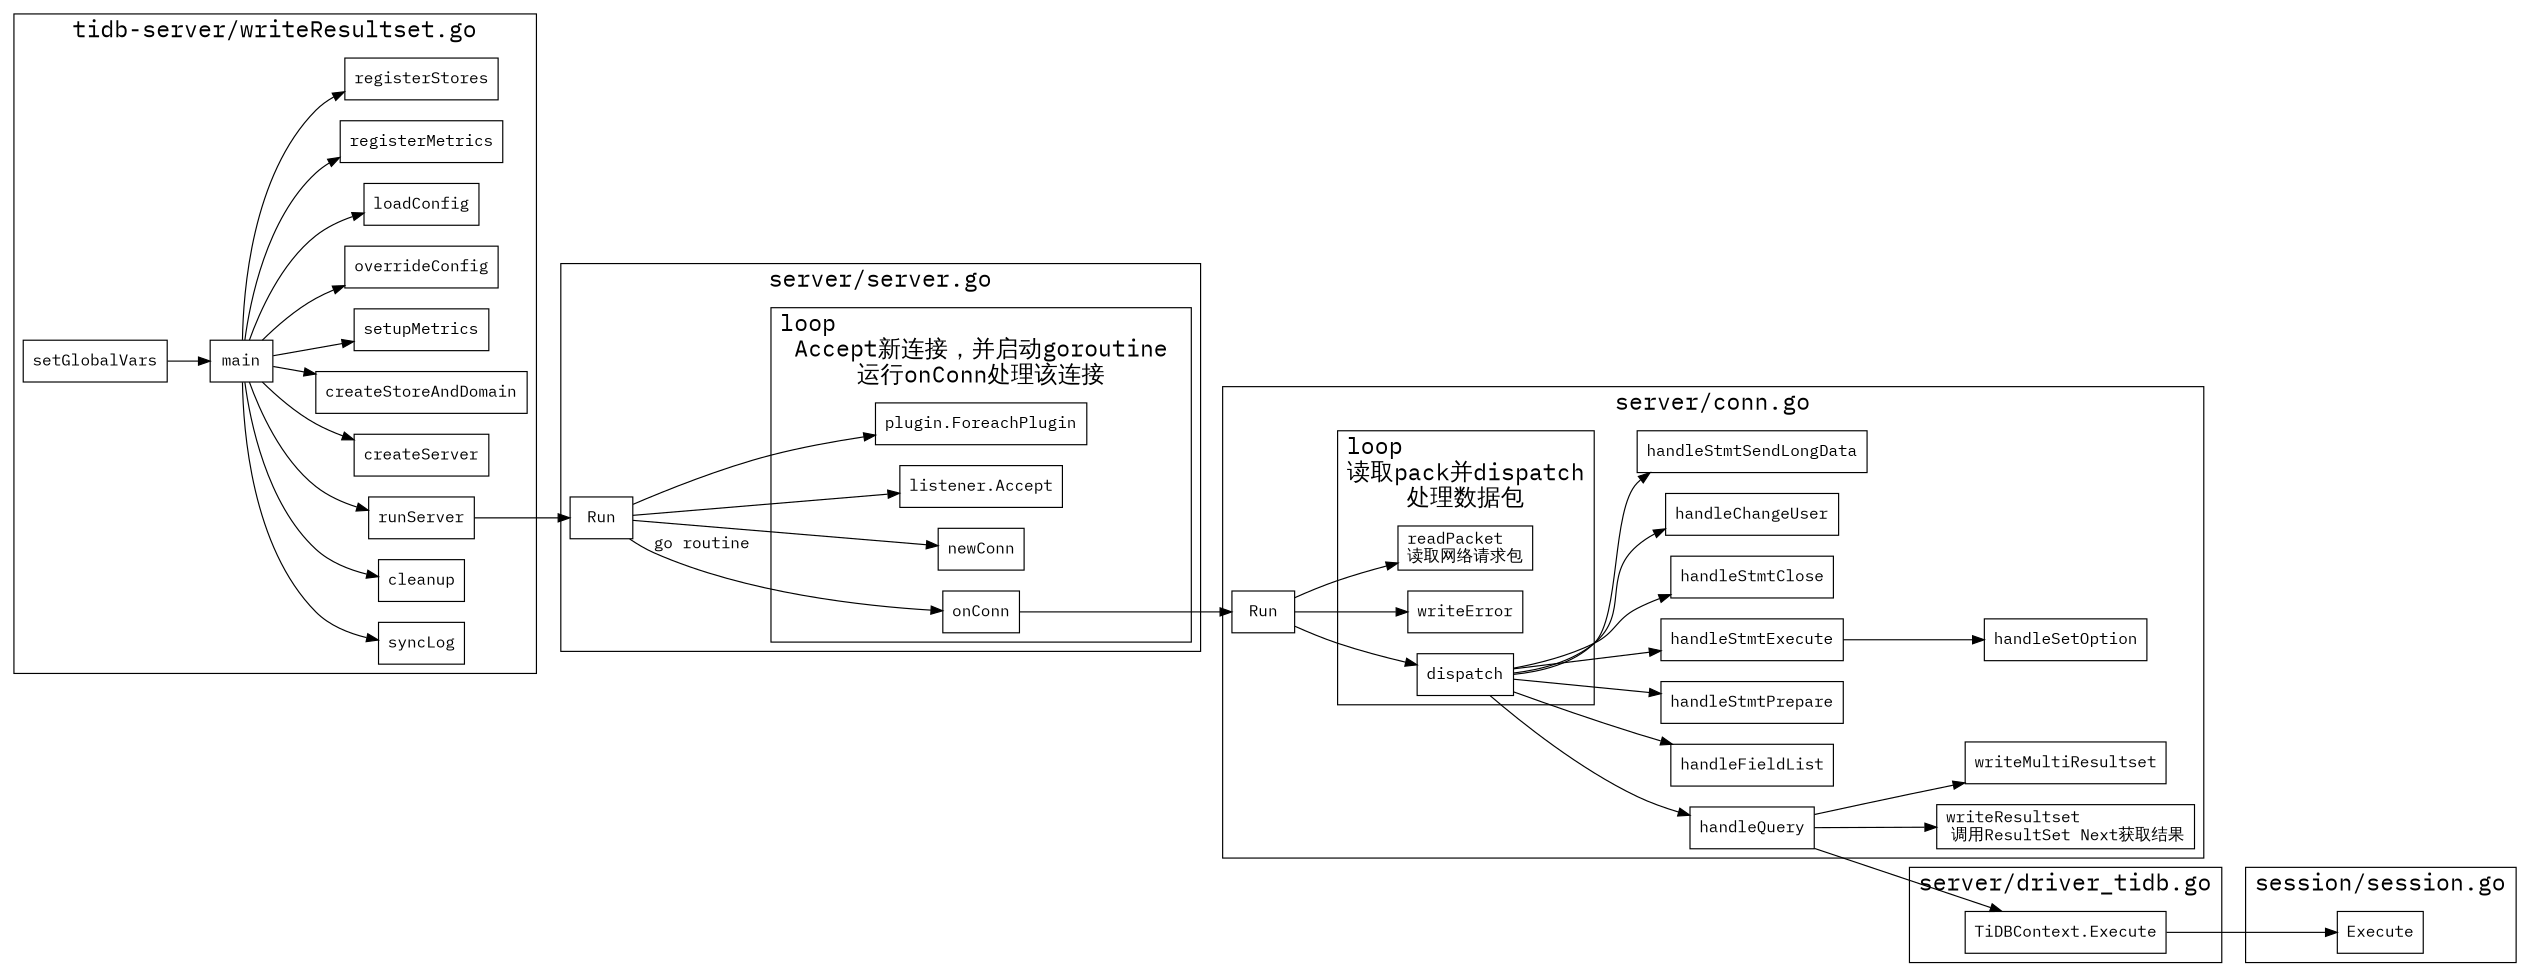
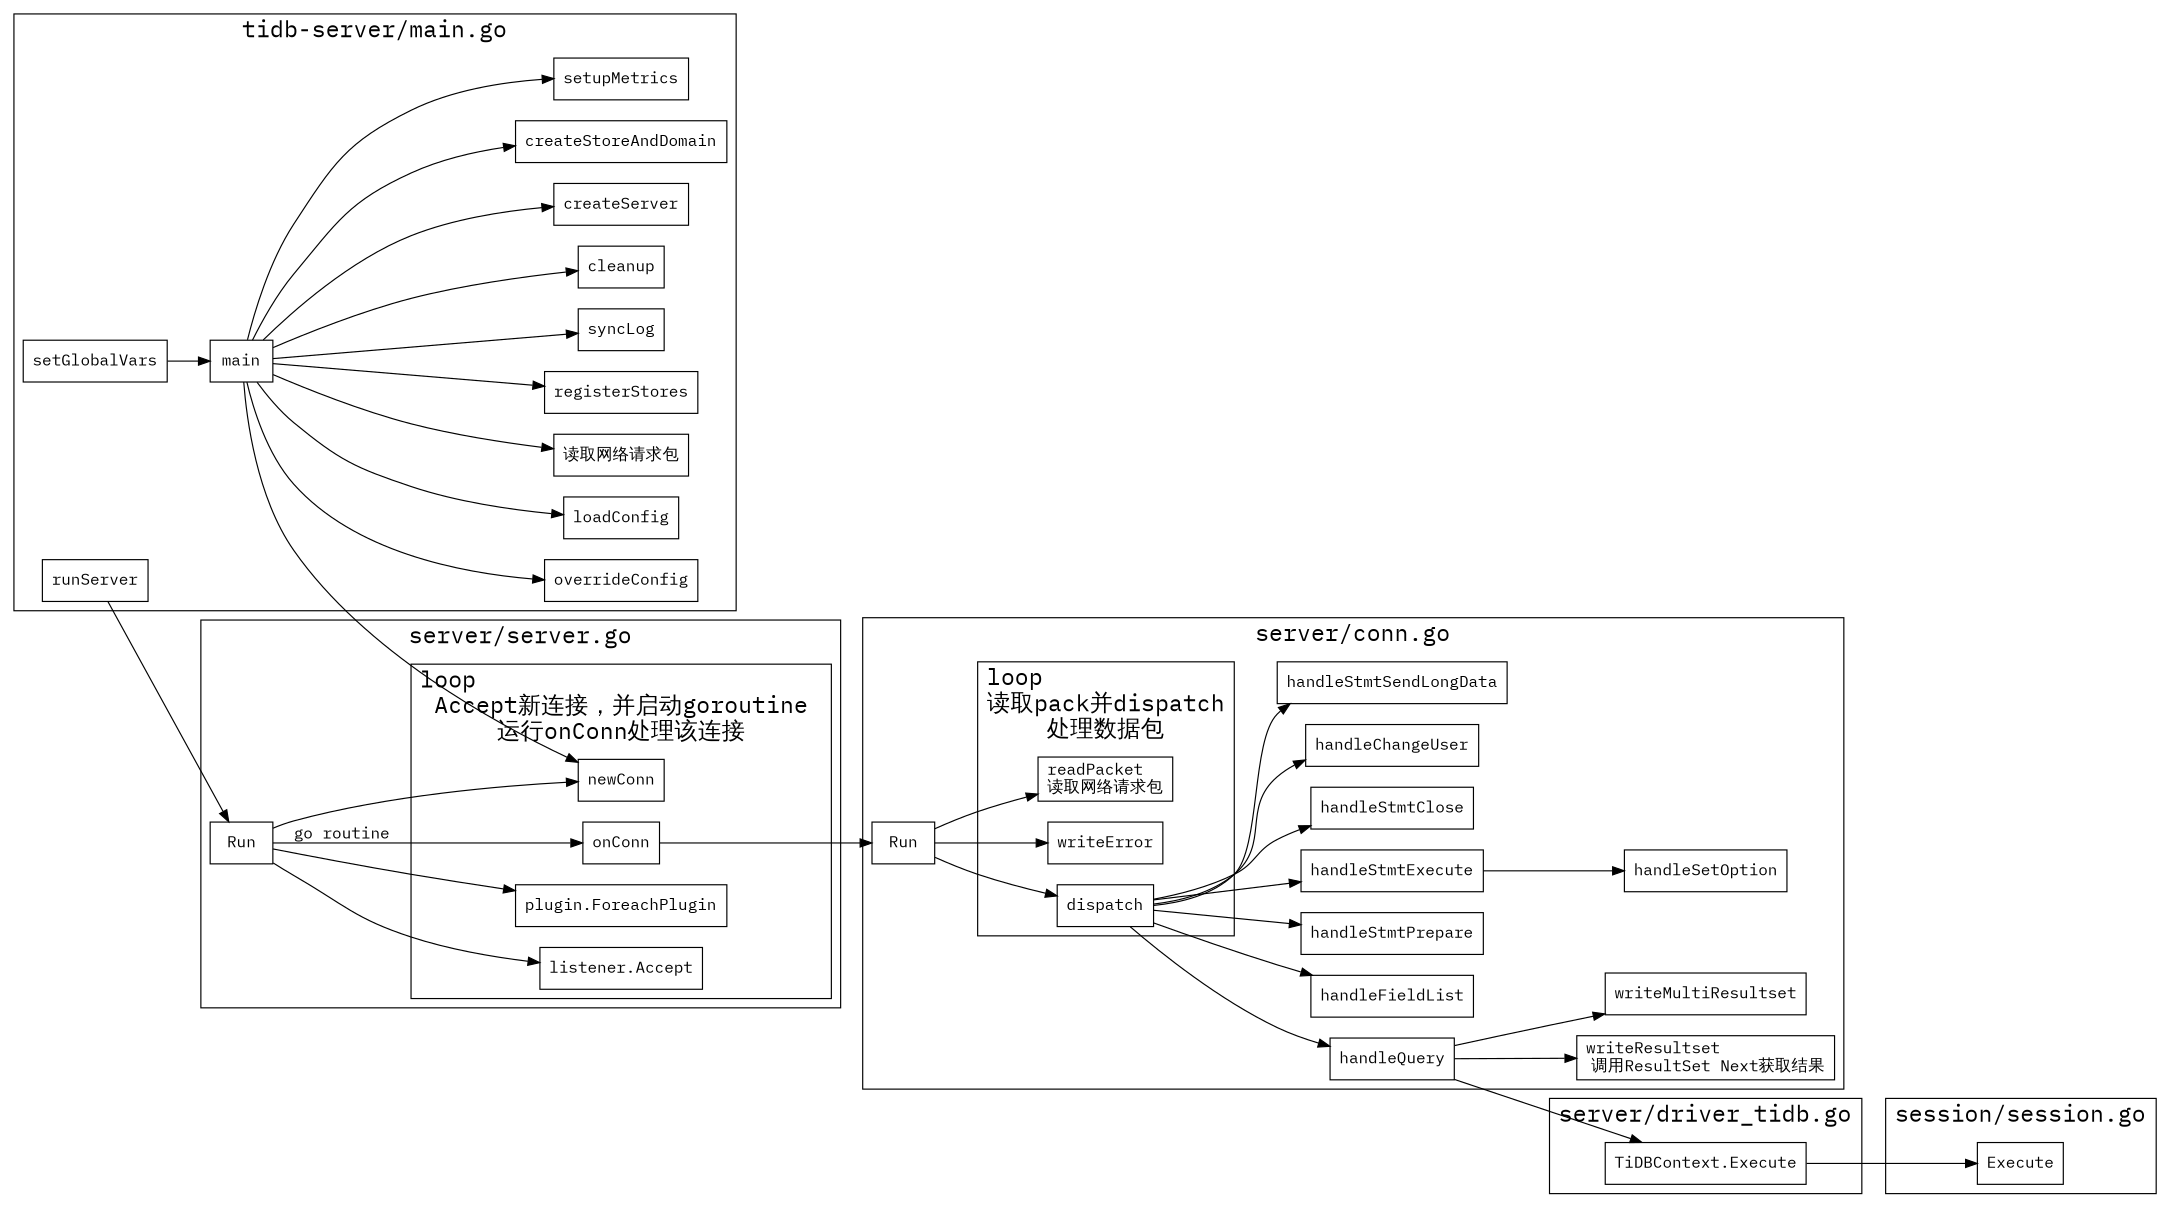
(275, 31) -> (375, 31)
(421, 142) -> (621, 455)
(289, 458) -> (331, 595)
